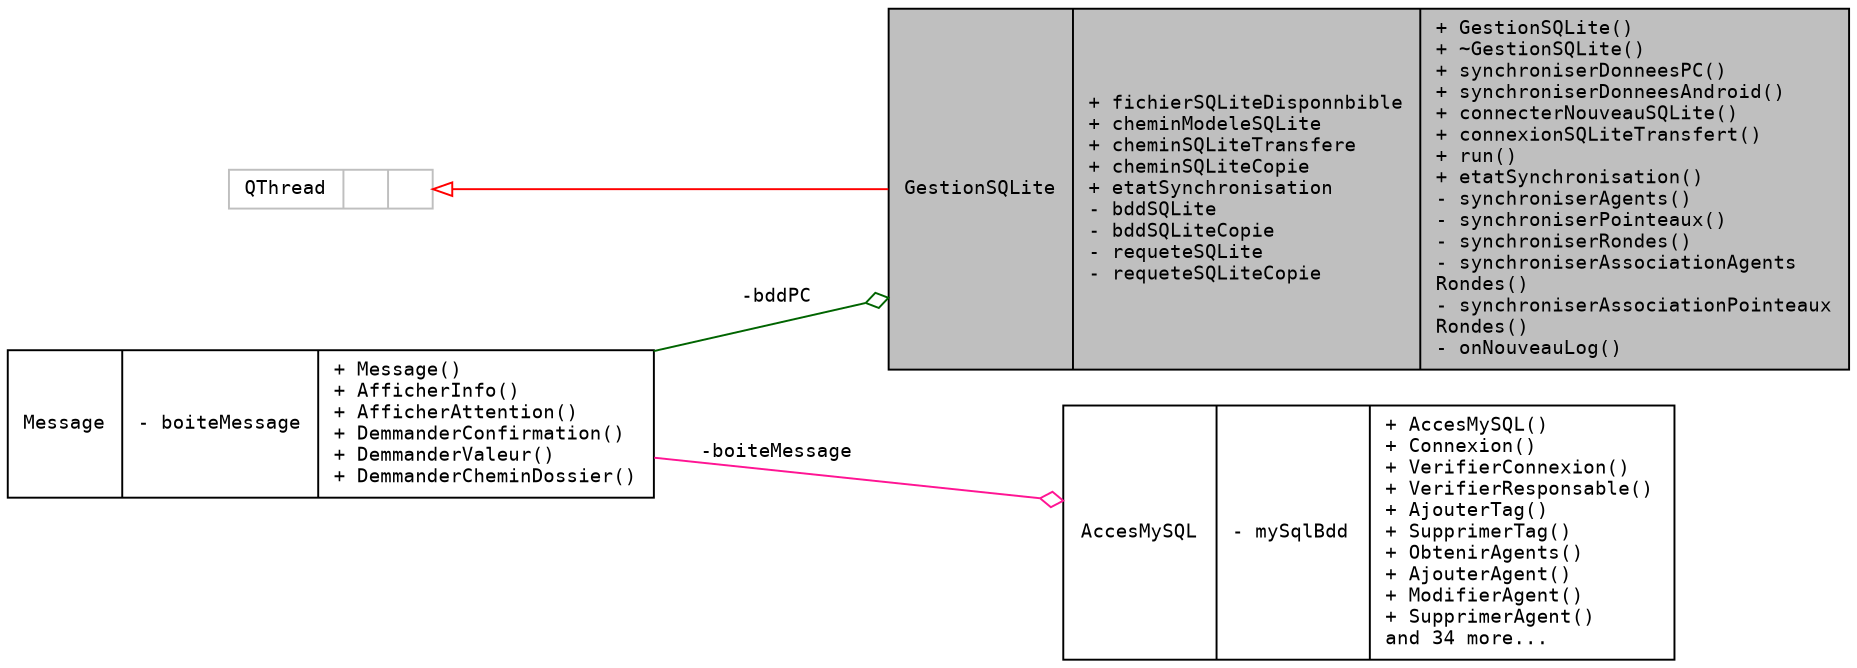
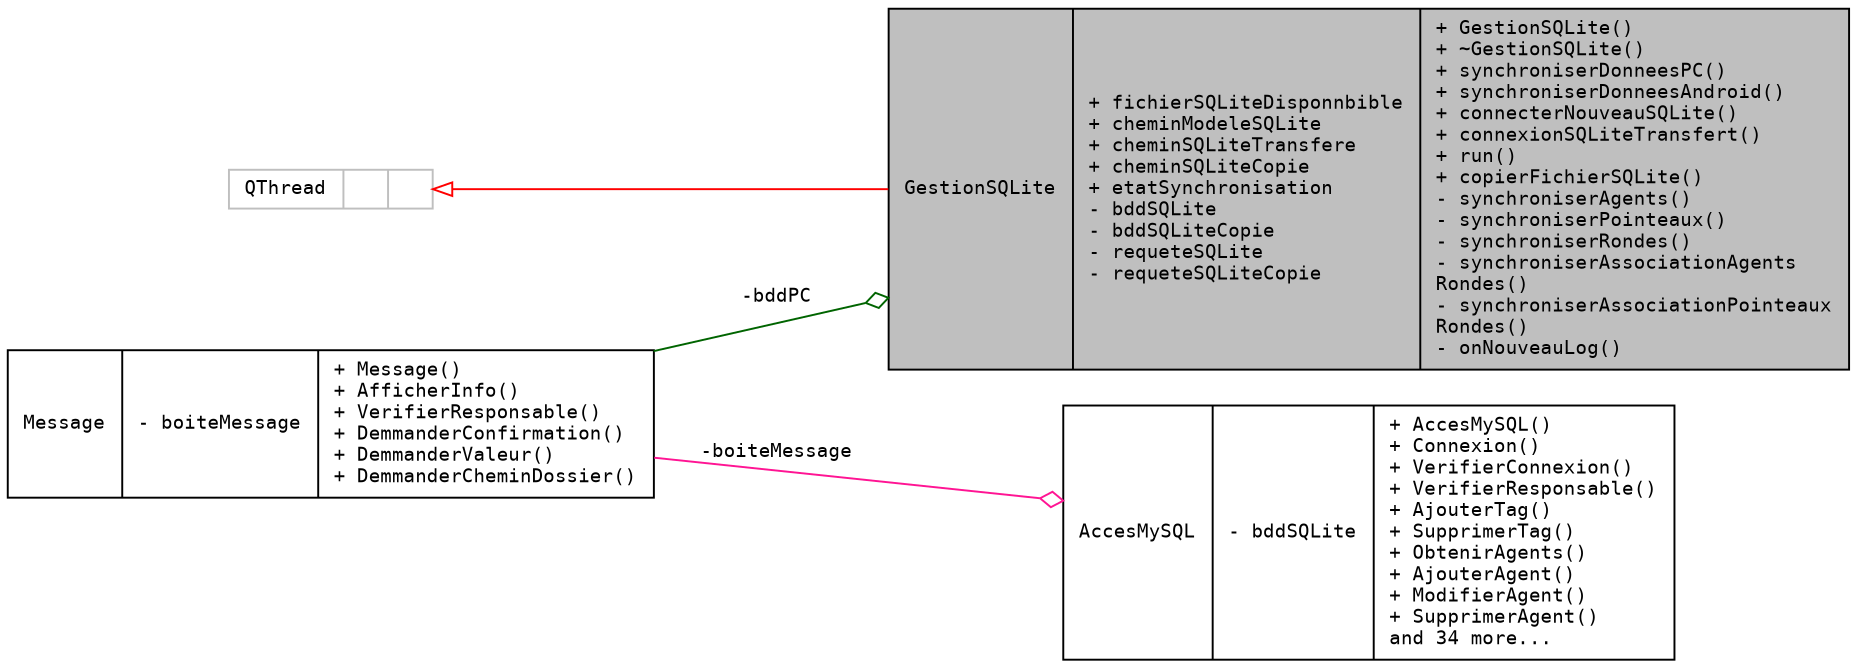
(1571, 178) -> (1571, 178)
(457, 412) -> (469, 412)
(1291, 532) -> (1293, 532)
